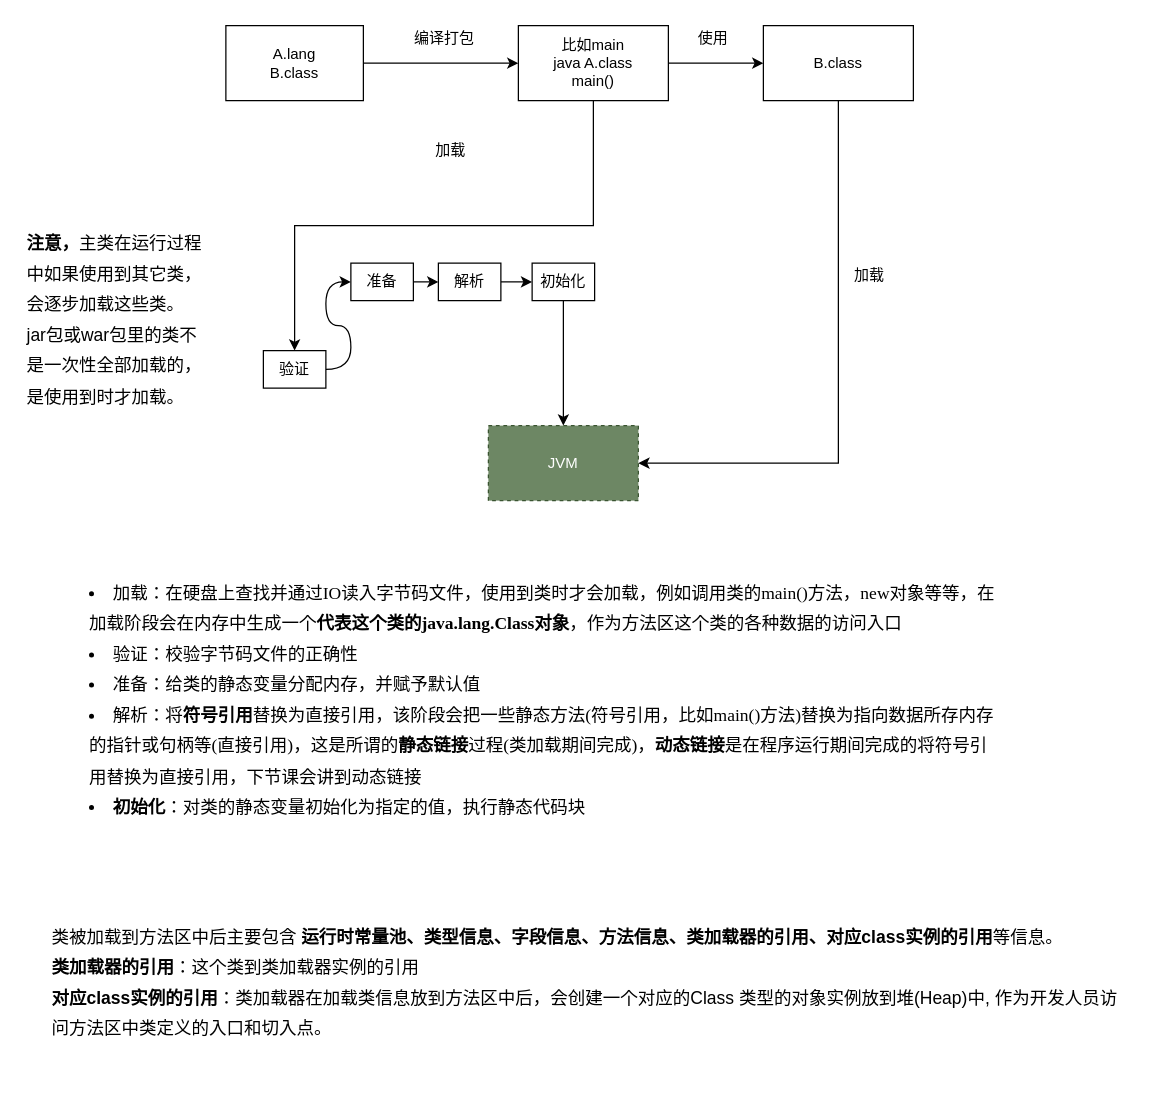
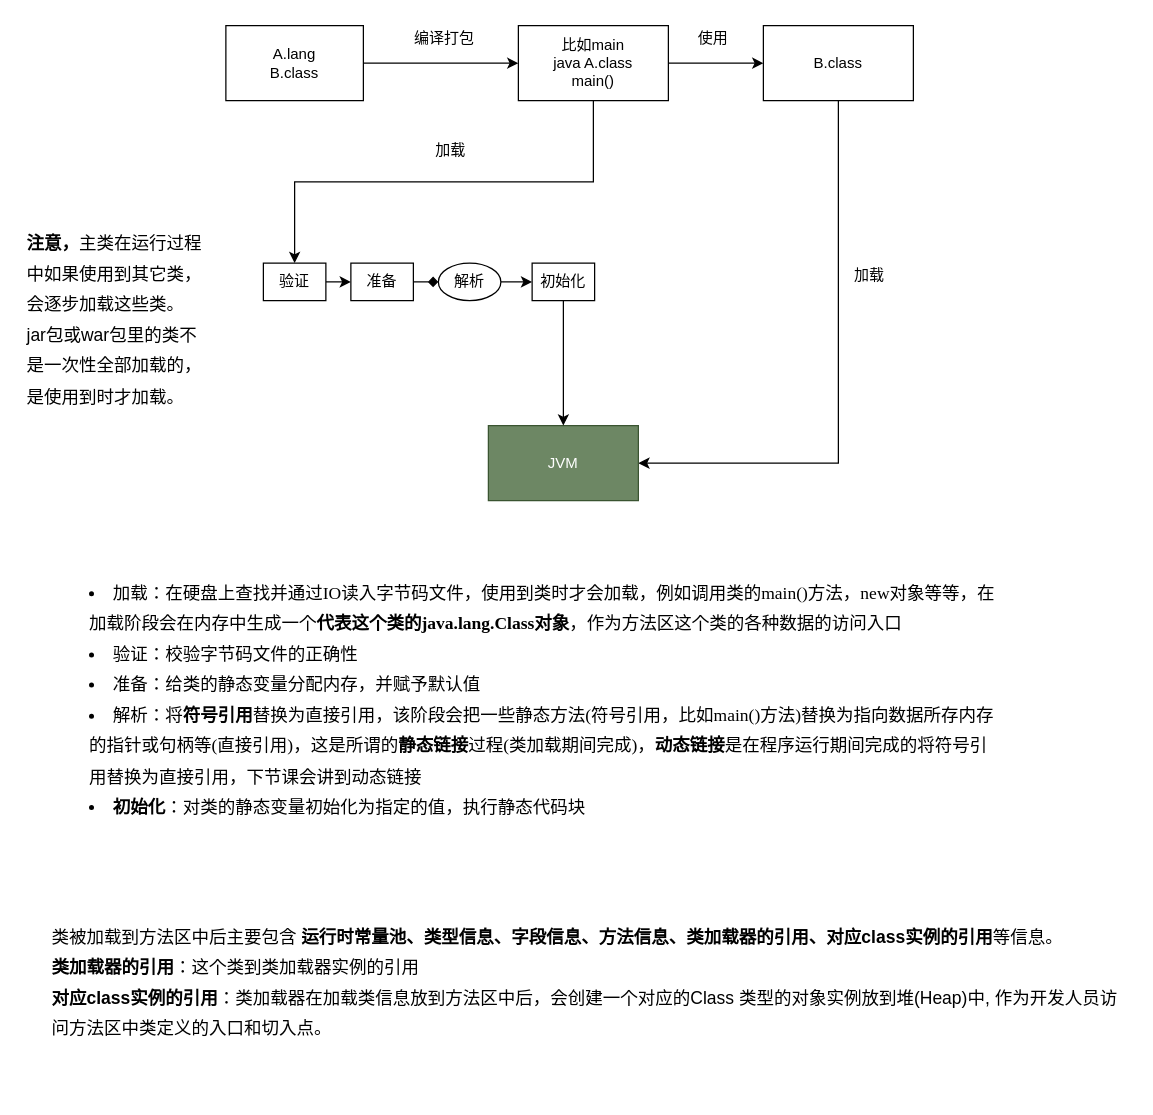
(428, 282) -> (427, 282)
(469, 282) -> (469, 282)
(294, 369) -> (294, 282)
(563, 463) -> (563, 463)
